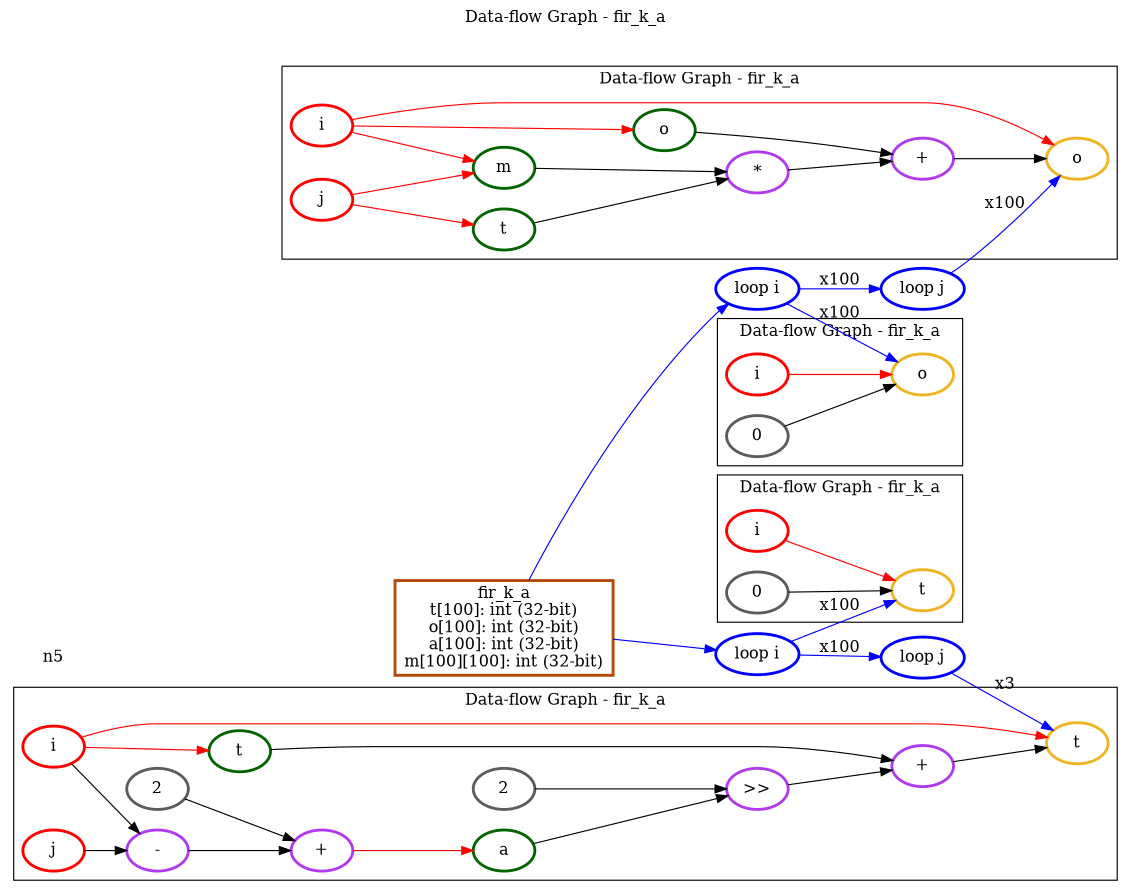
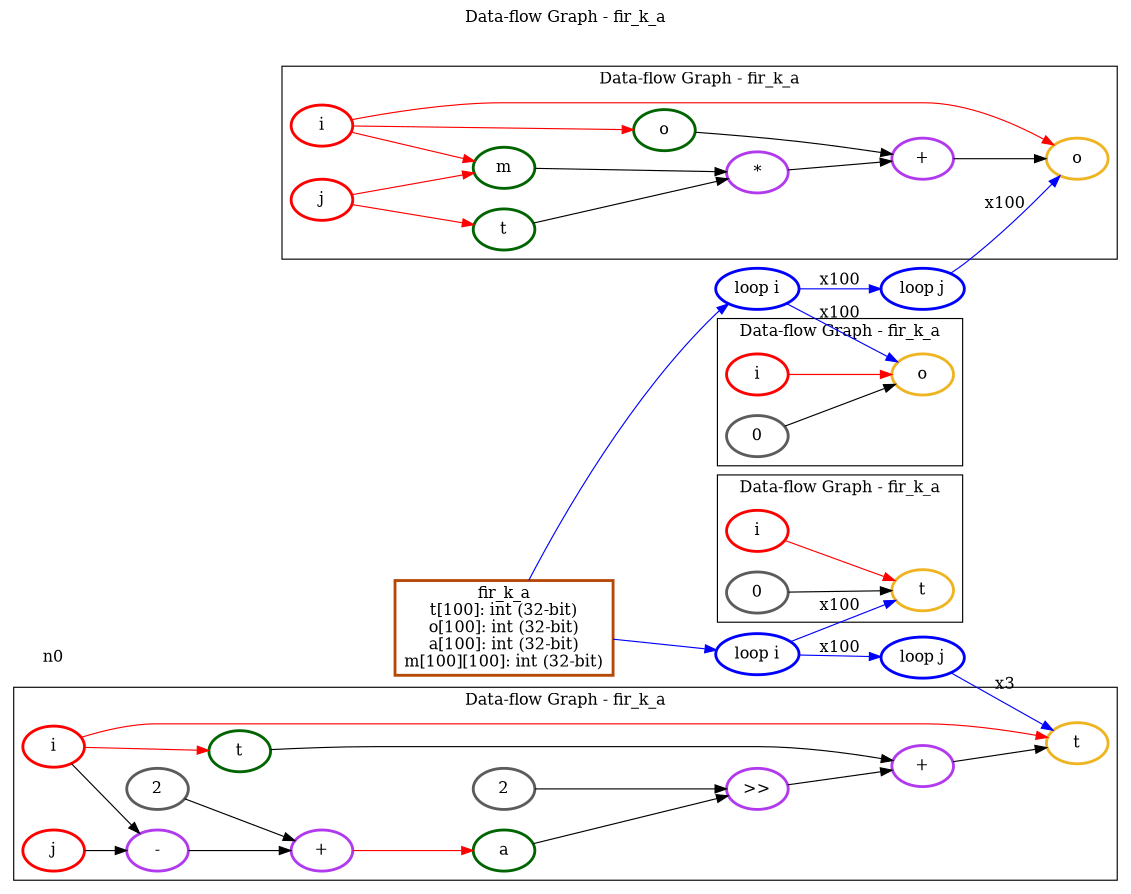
(54, 658) -> (54, 658)
